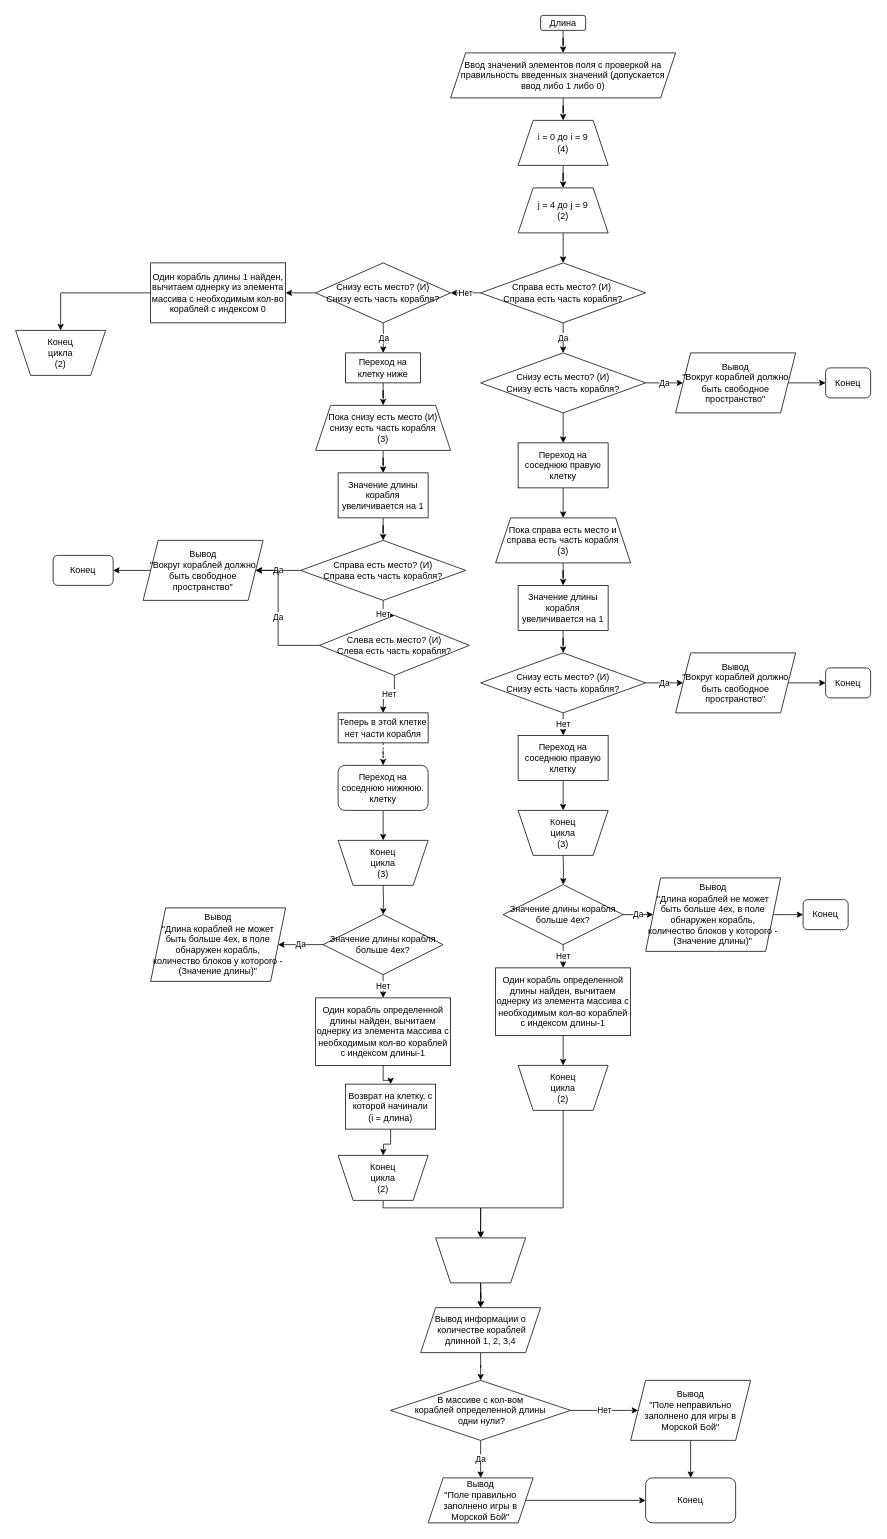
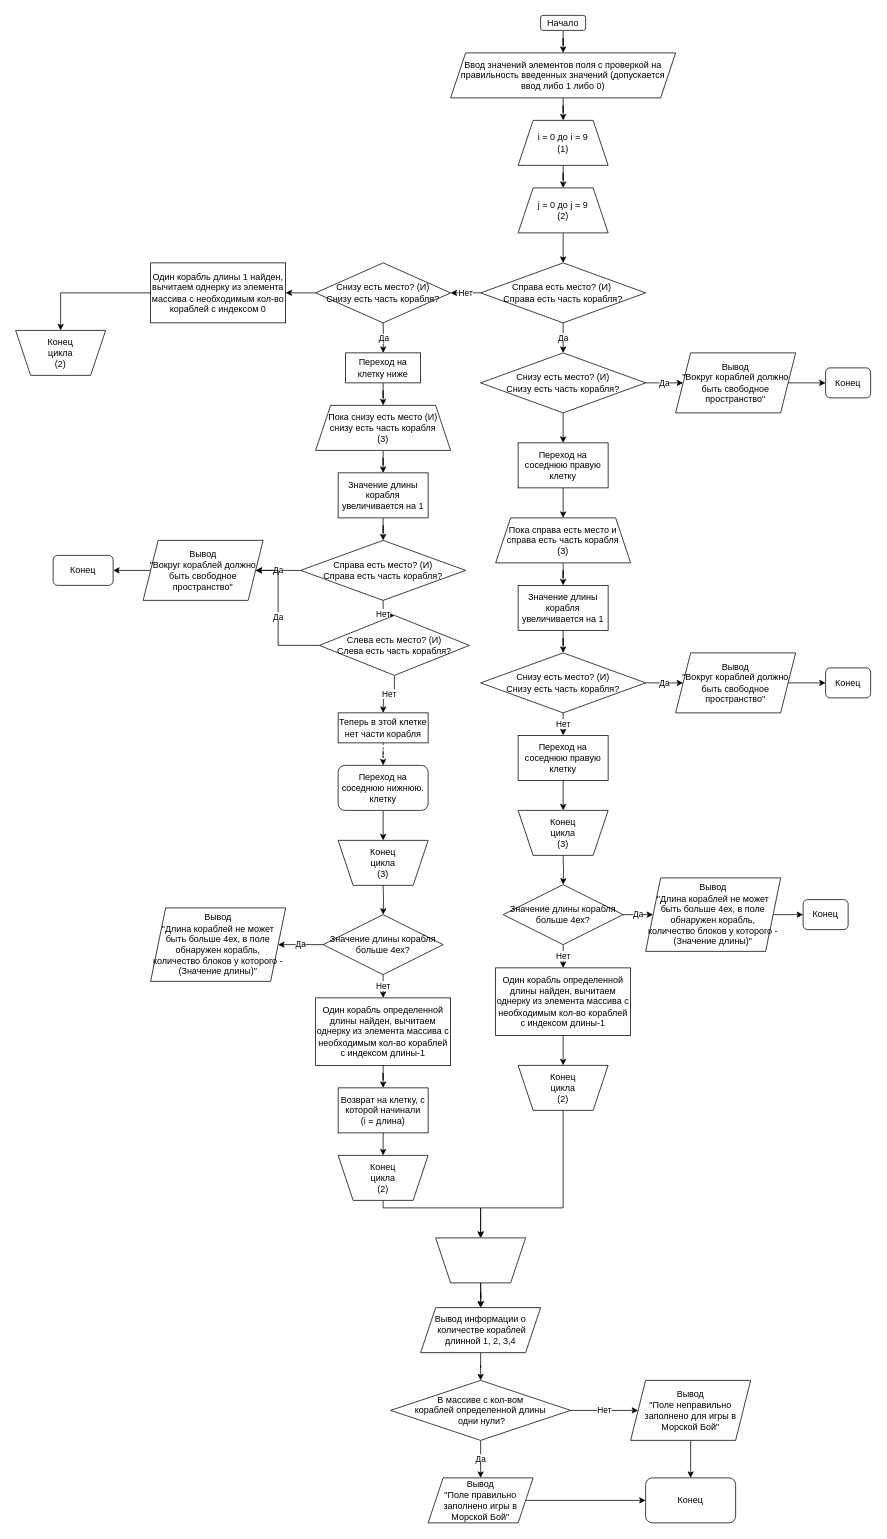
(563, 23) -> (563, 23)
(563, 143) -> (563, 143)
(563, 210) -> (563, 210)
(390, 1107) -> (383, 1110)
